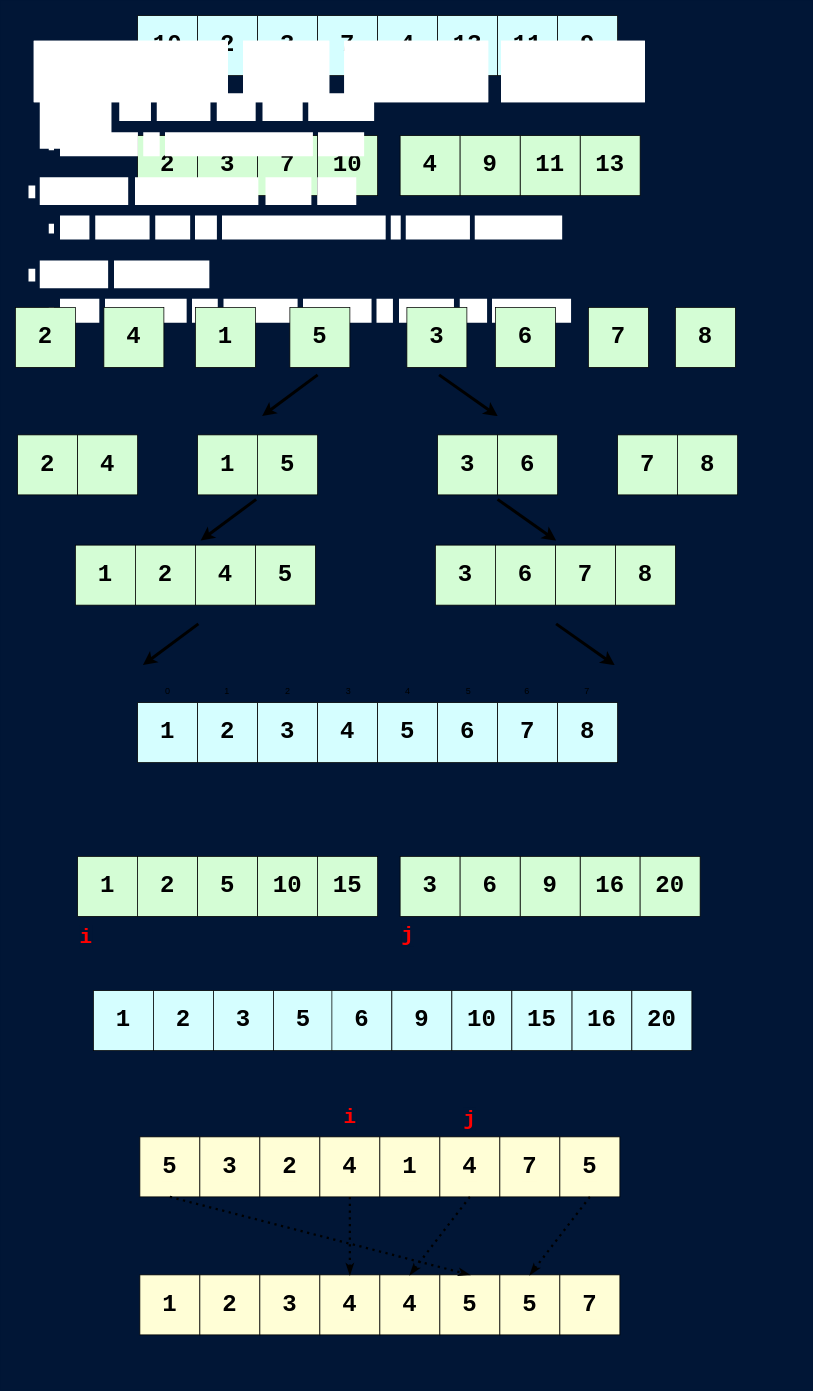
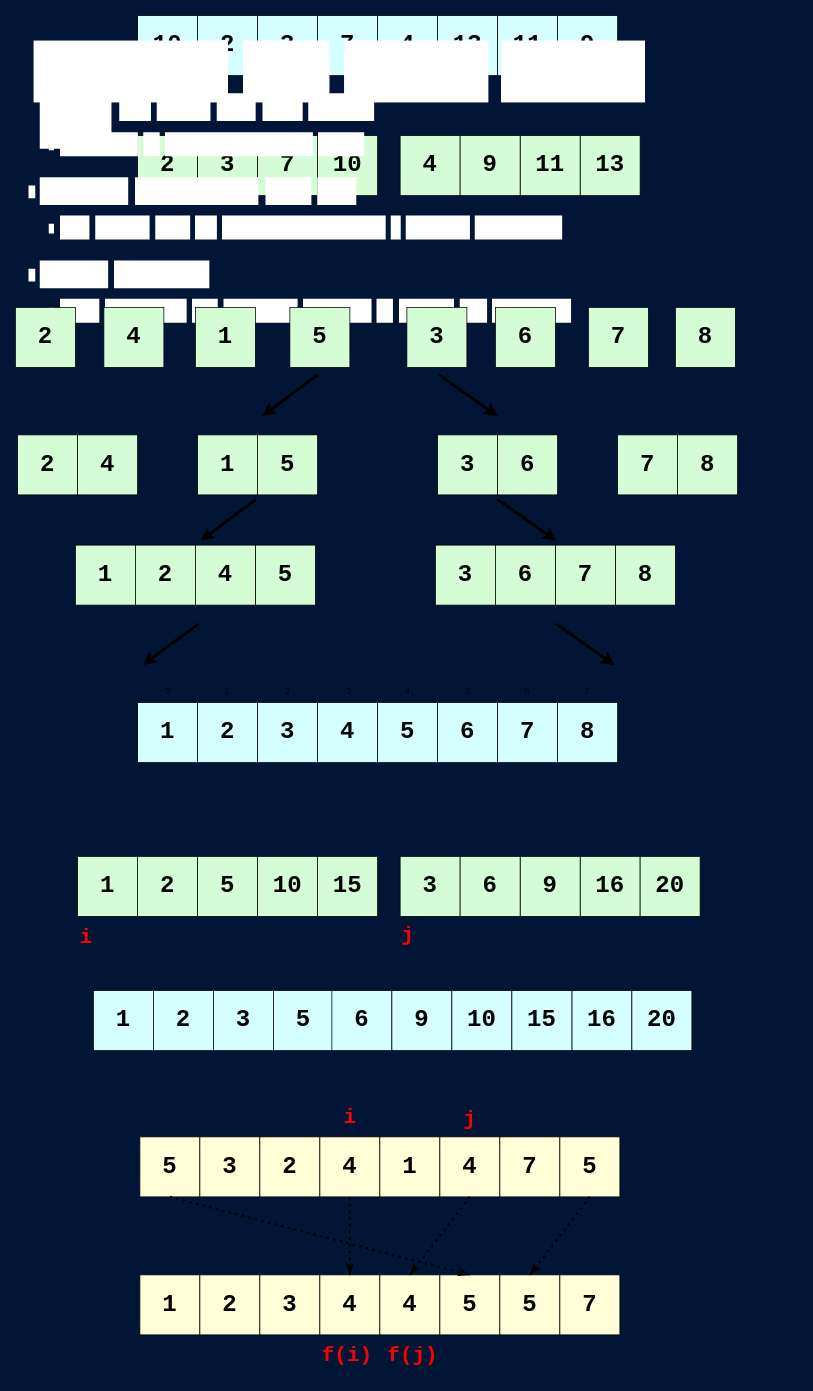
none -> (350, 1355)
none -> (413, 1355)
